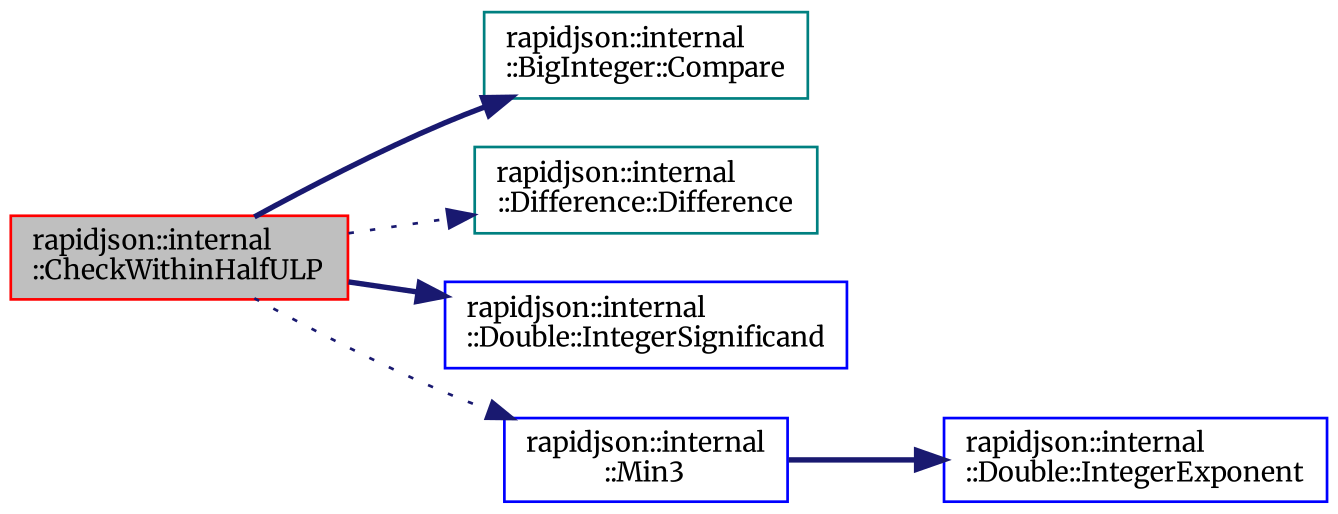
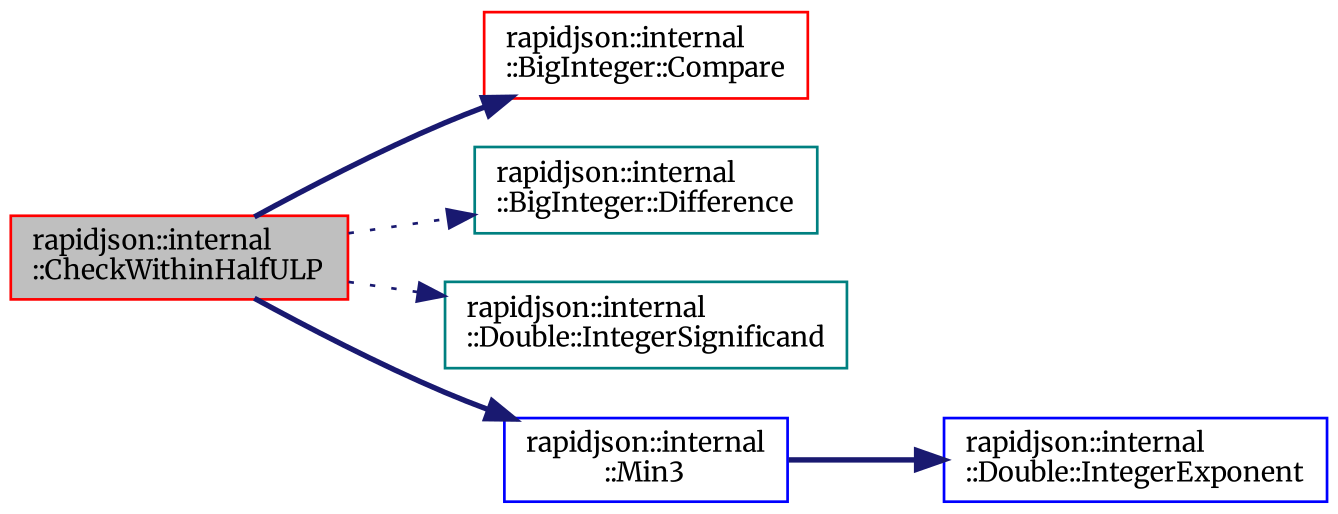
(646, 55) -> (646, 55)
(646, 190) -> (646, 190)
(383, 287) -> (383, 287)
(646, 325) -> (646, 325)
(369, 358) -> (369, 358)
